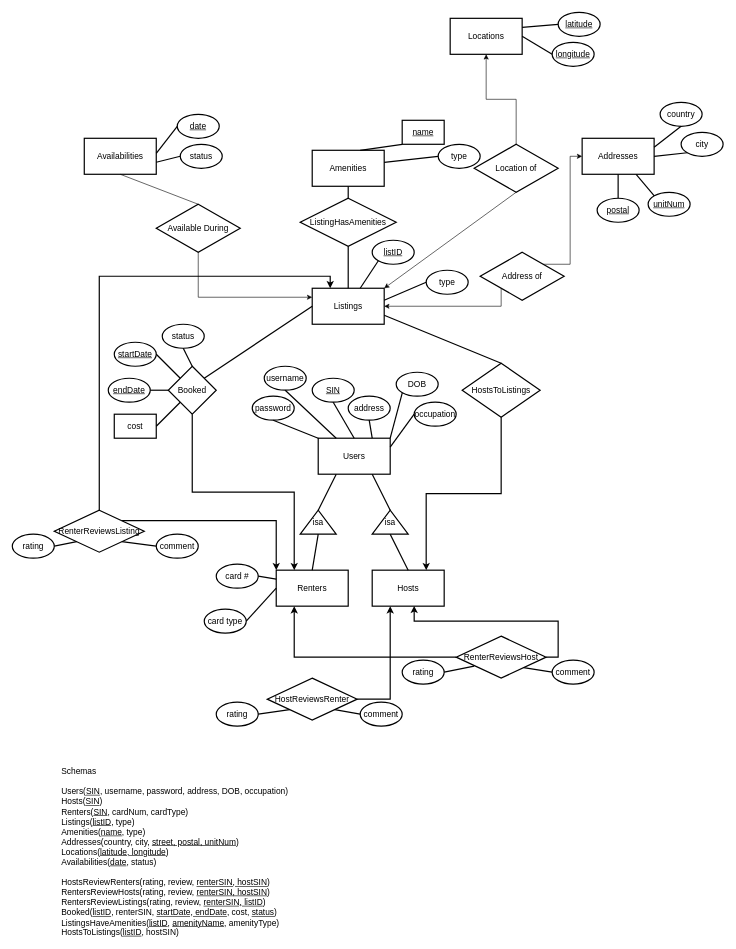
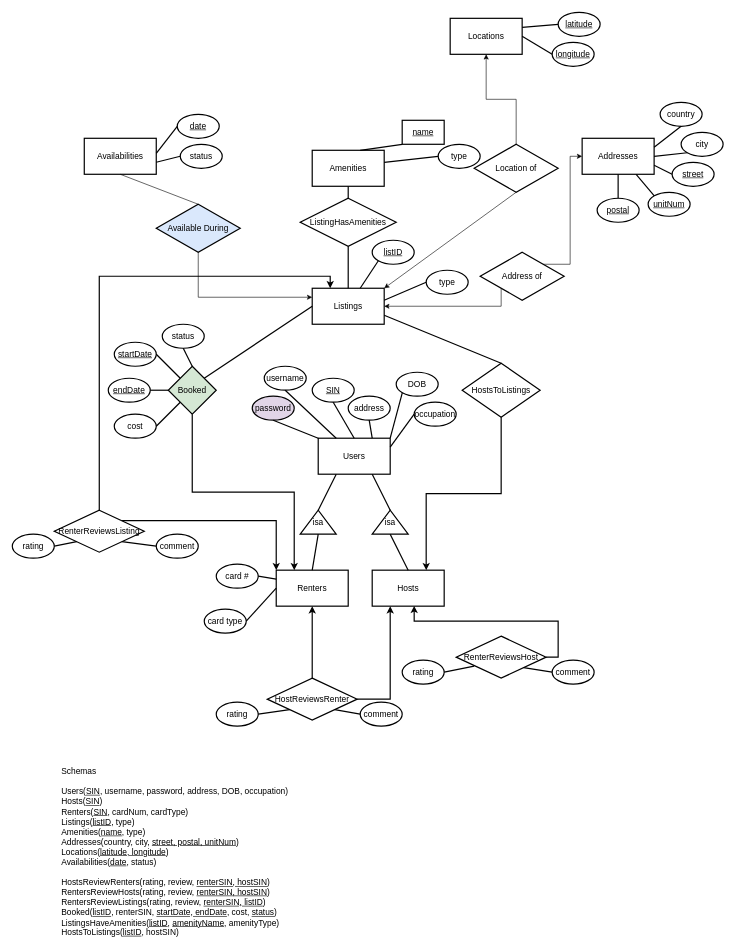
none -> (663, 170)
none -> (693, 174)
(198, 228) -> (198, 228)
(192, 390) -> (192, 390)
(273, 408) -> (273, 408)
(135, 426) -> (135, 426)
none -> (312, 645)
(352, 657) -> none
